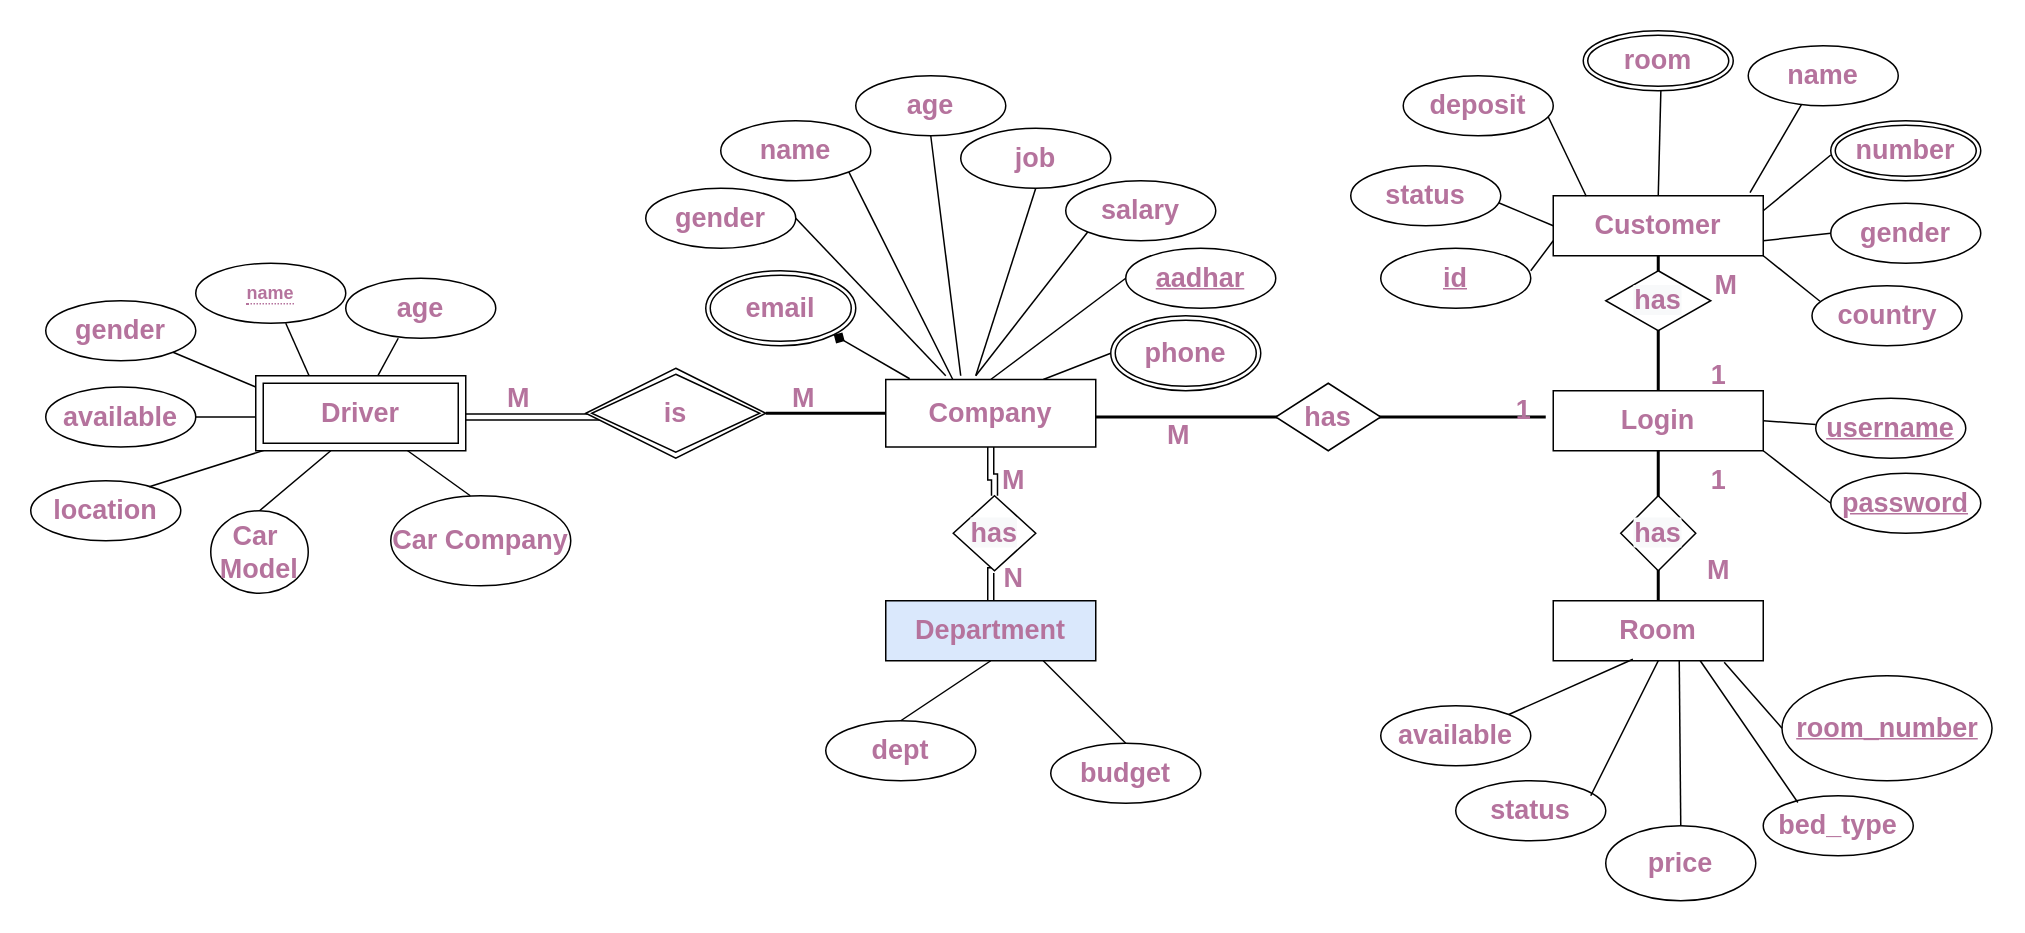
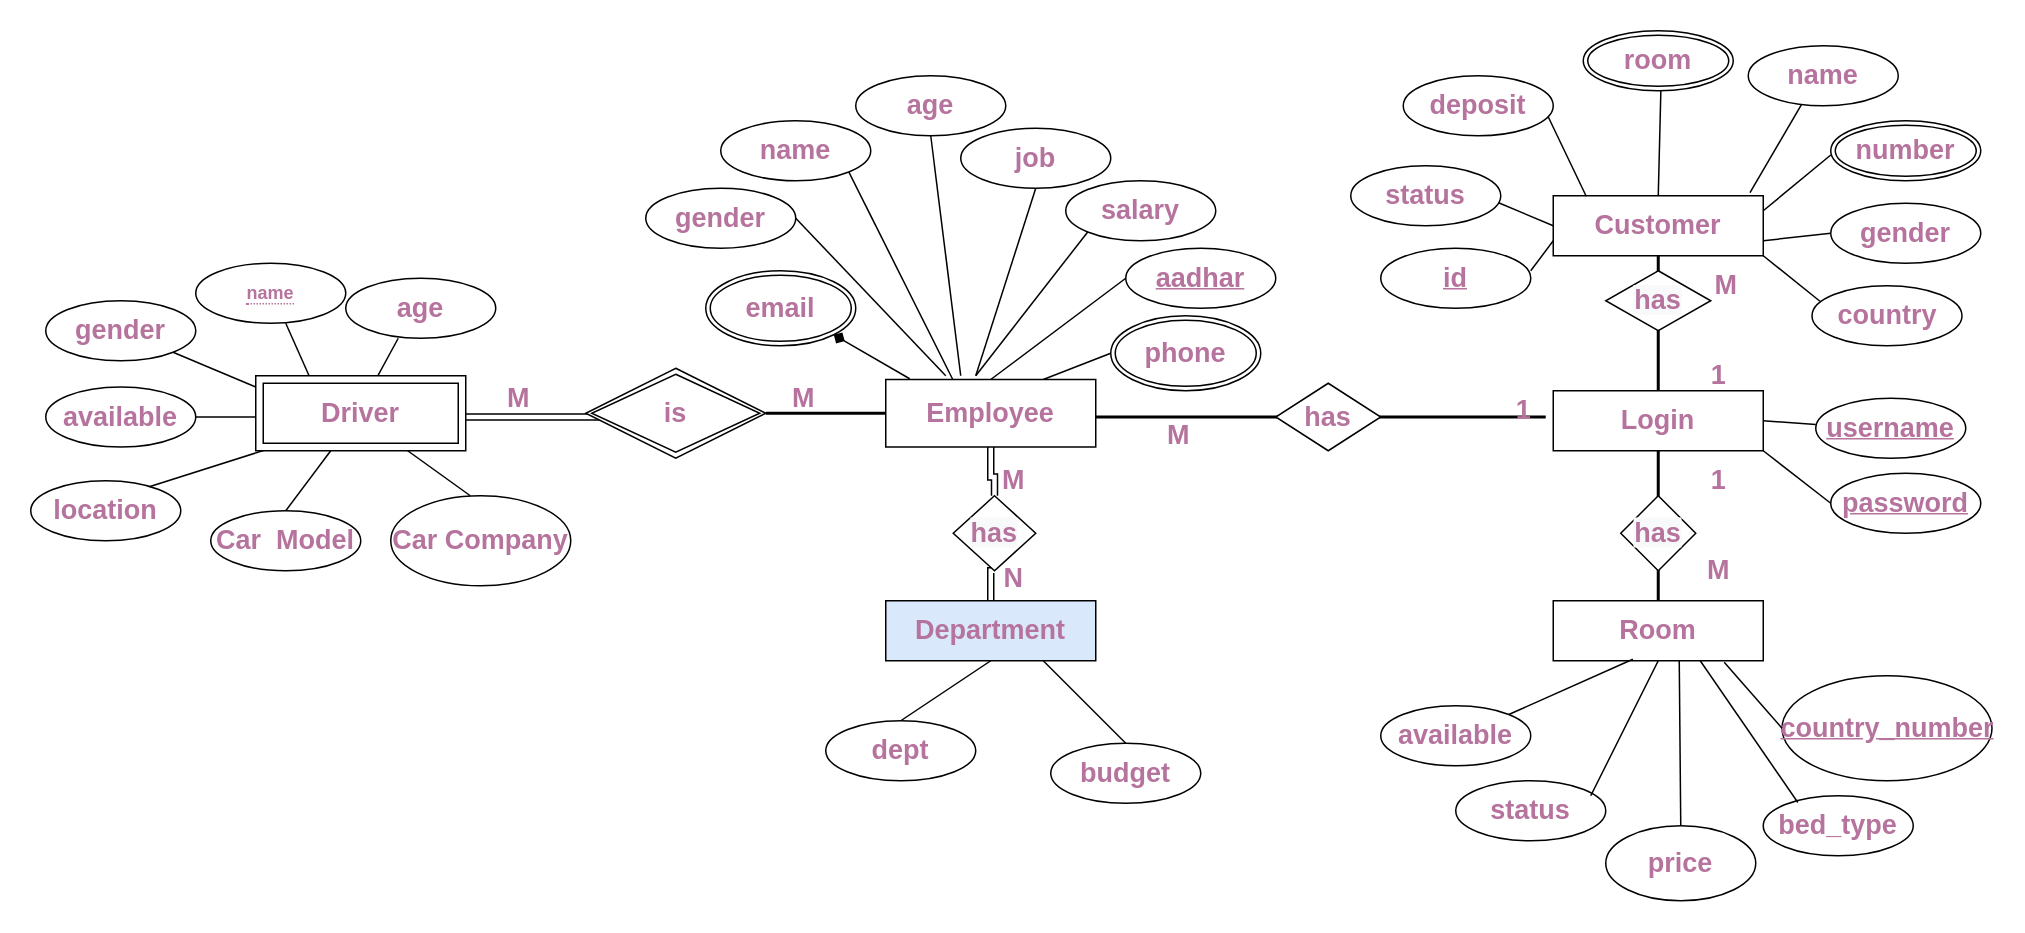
(991, 413) -> (991, 413)
(260, 552) -> (286, 541)
(1888, 728) -> (1888, 728)
